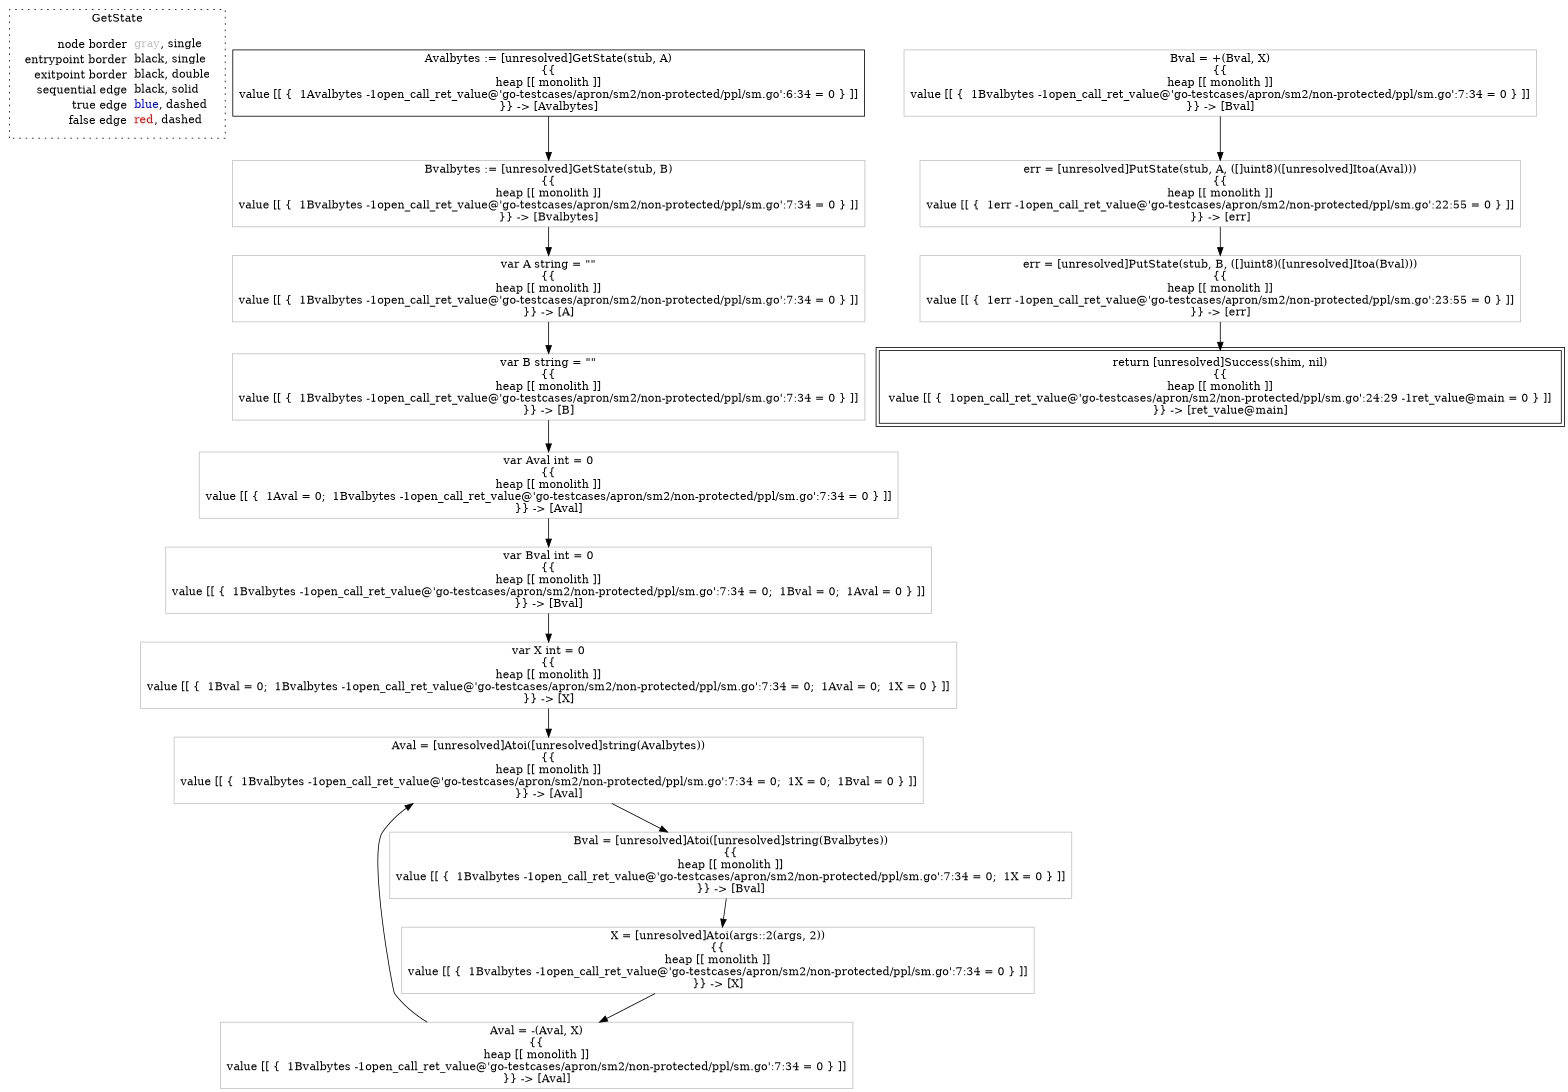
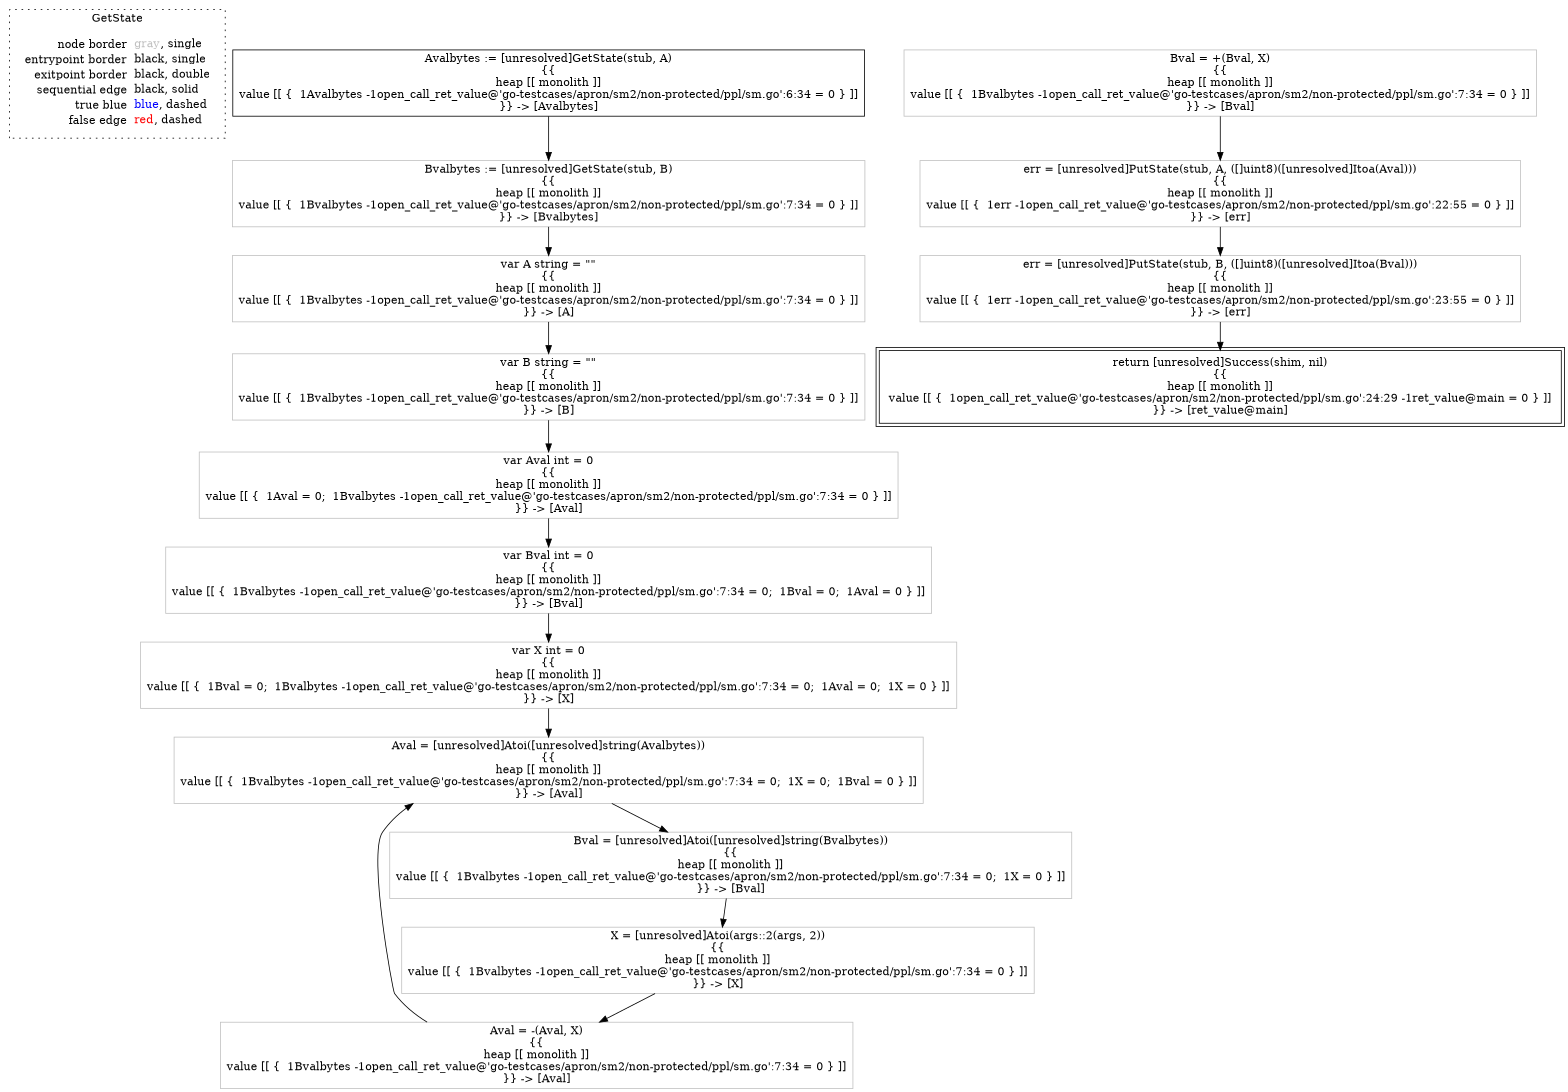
(101, 105) -> (103, 105)
